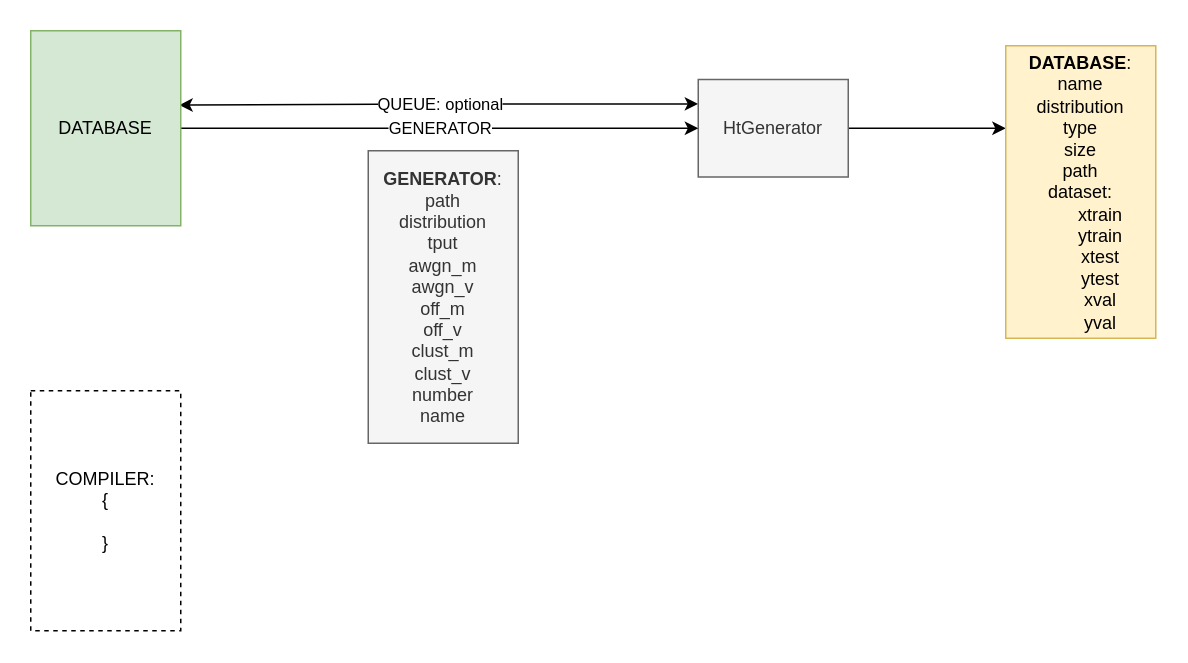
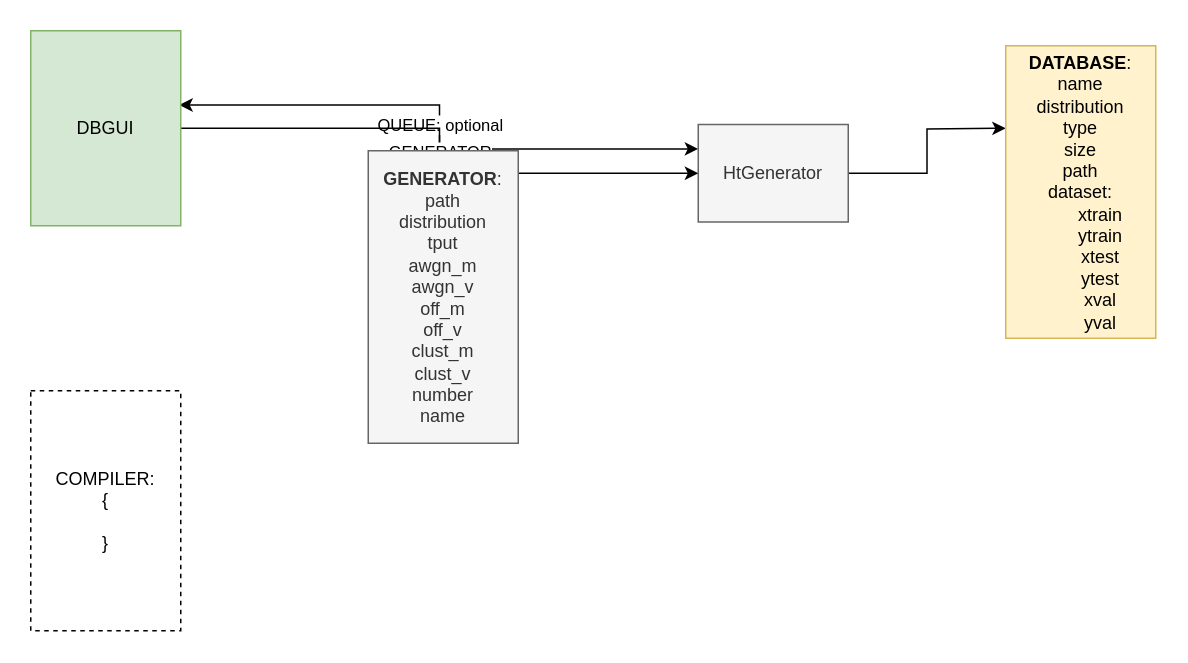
(106, 128) -> (106, 128)
(773, 128) -> (773, 173)
